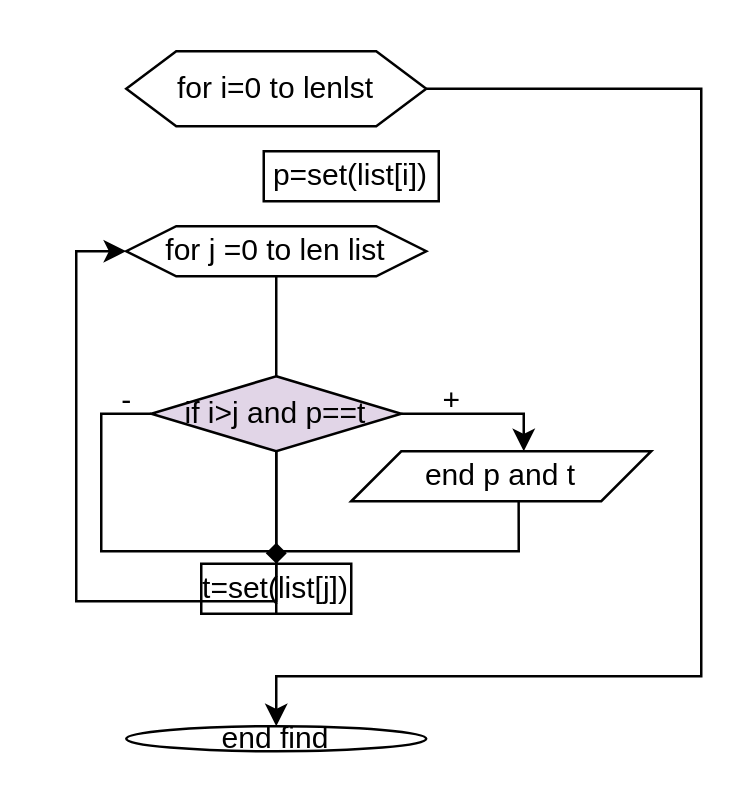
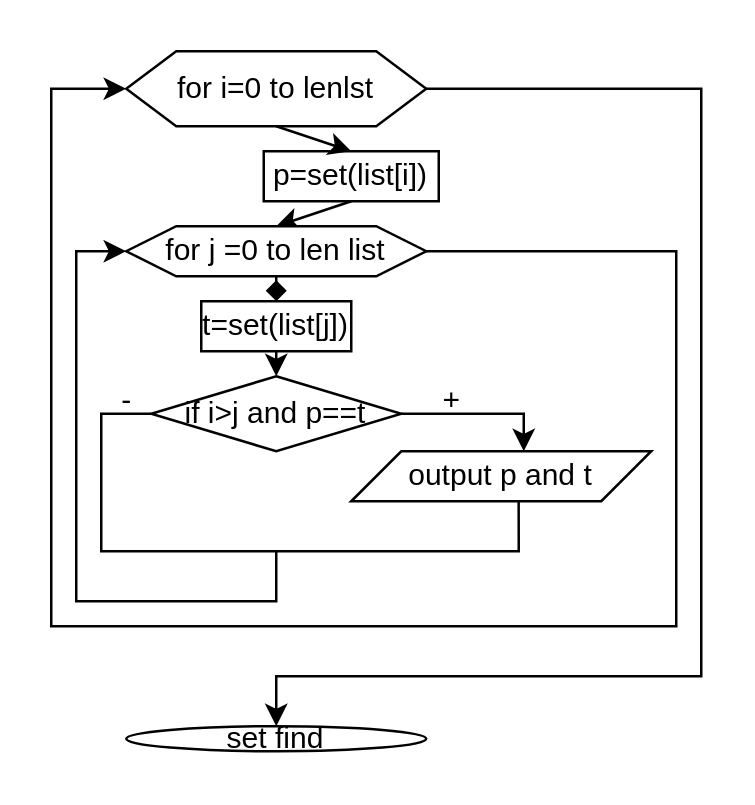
none -> (307, 136)
none -> (321, 211)
(276, 414) -> (276, 414)
(501, 476) -> (501, 476)
(276, 589) -> (276, 326)
none -> (378, 626)
(276, 739) -> (276, 739)
